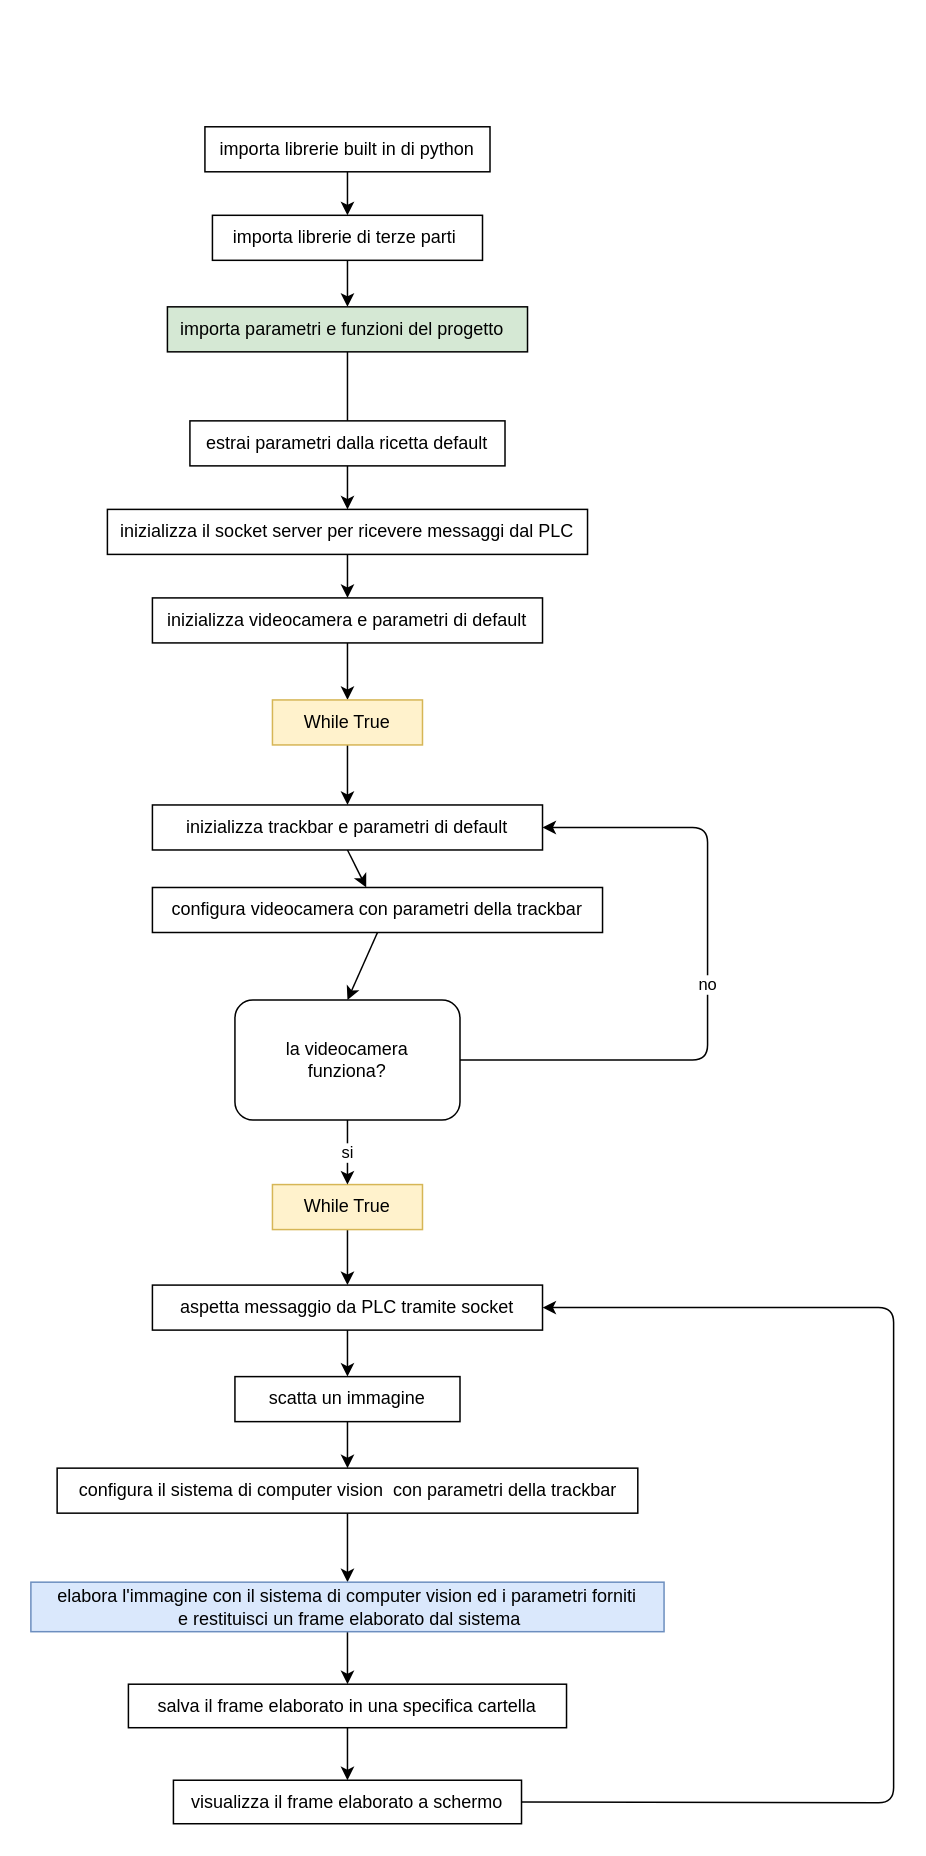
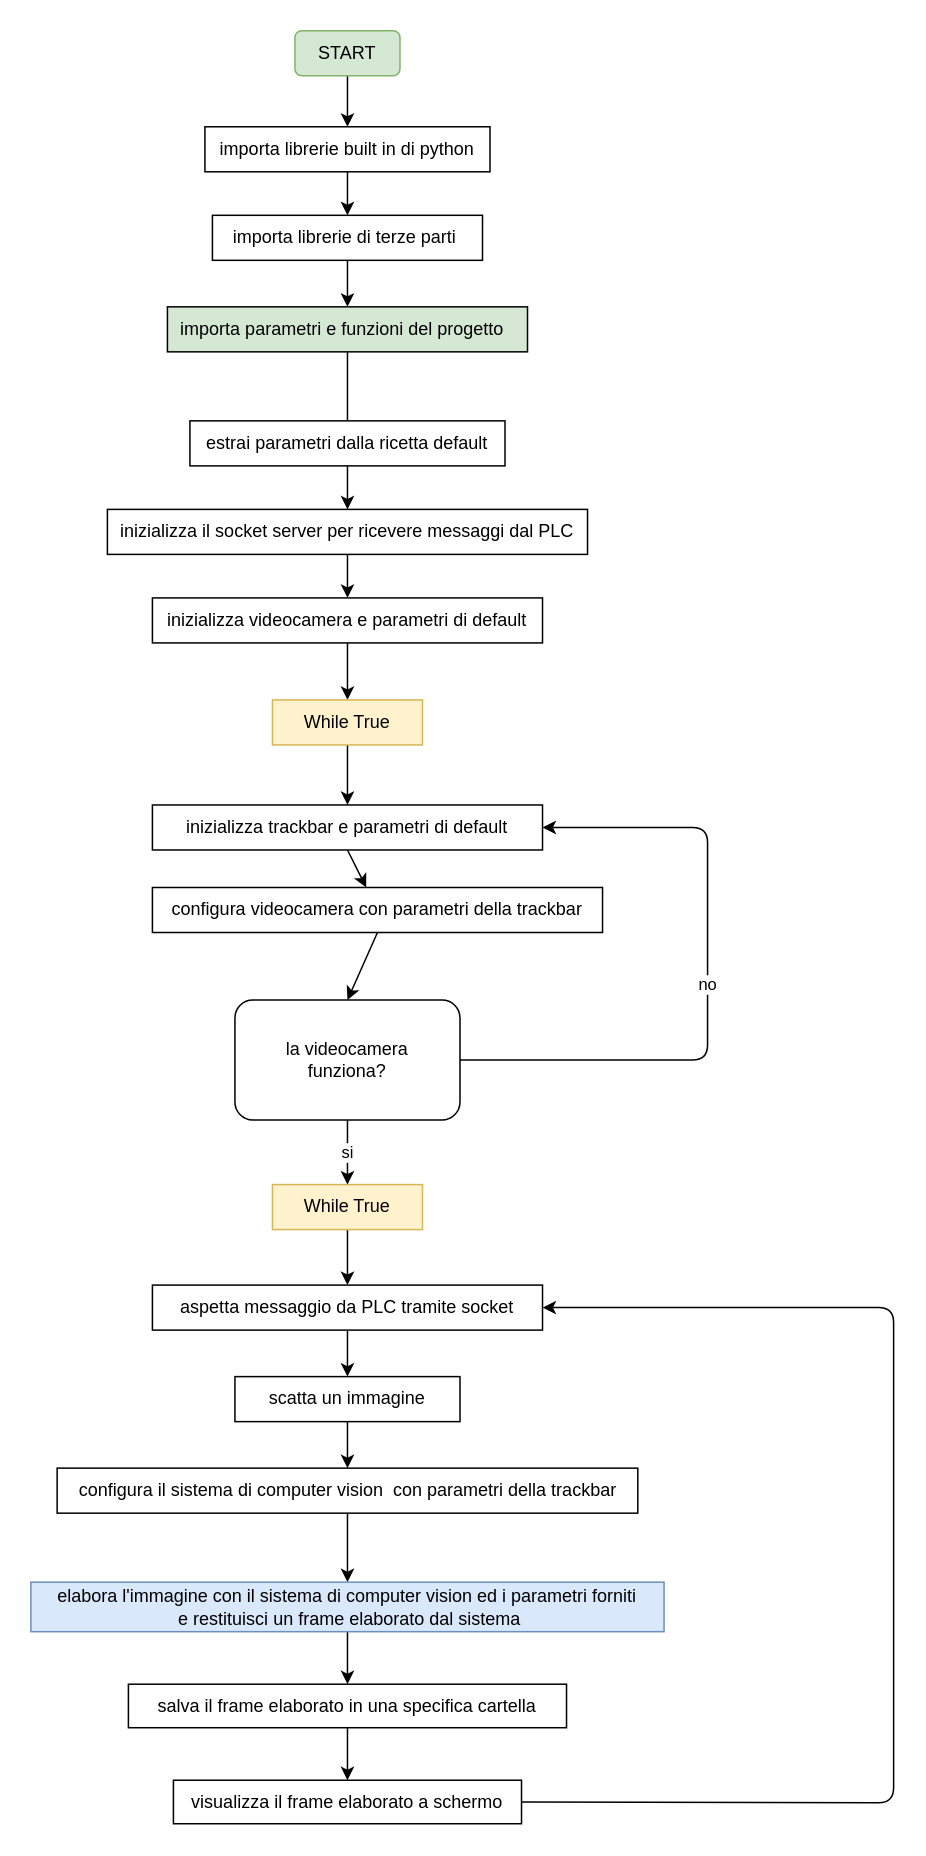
none -> (347, 53)
none -> (347, 96)
